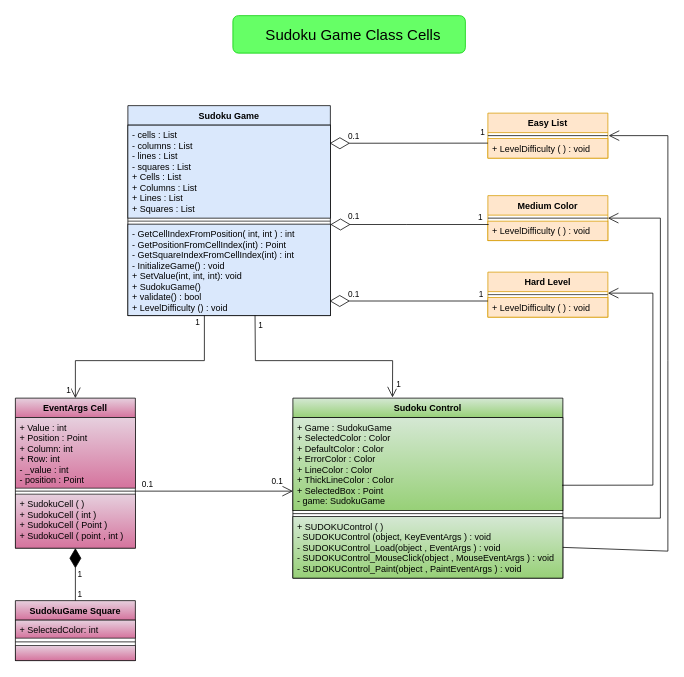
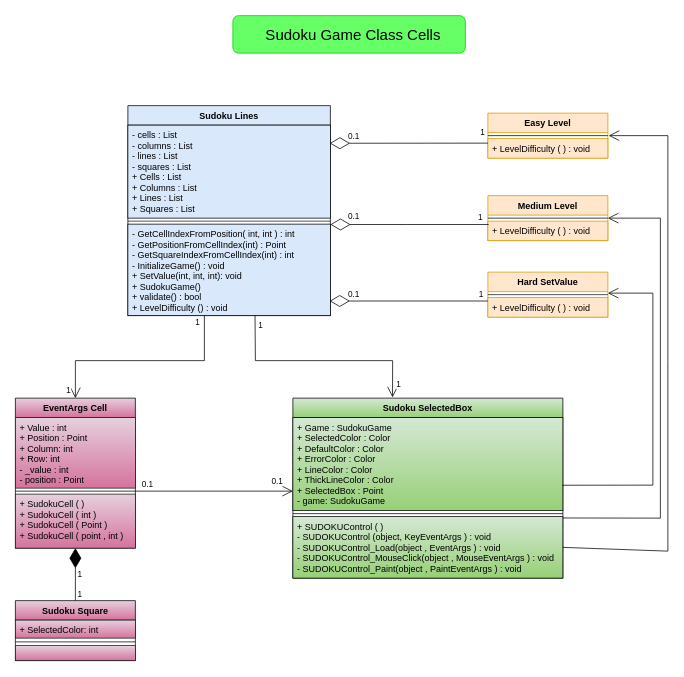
(229, 116) -> (229, 116)
(548, 123) -> (548, 123)
(548, 206) -> (548, 206)
(548, 282) -> (548, 282)
(428, 408) -> (428, 408)
(75, 611) -> (75, 611)
